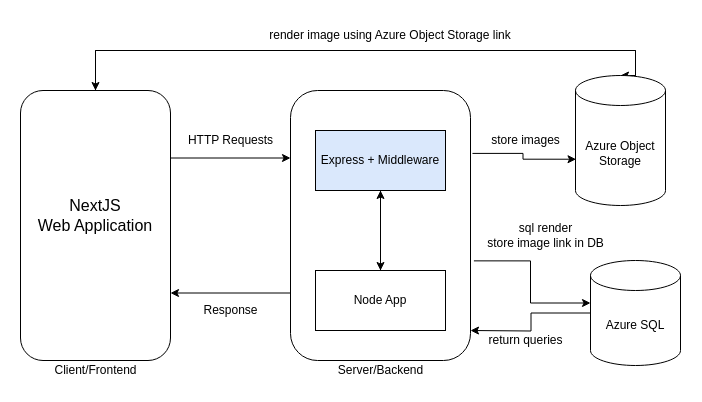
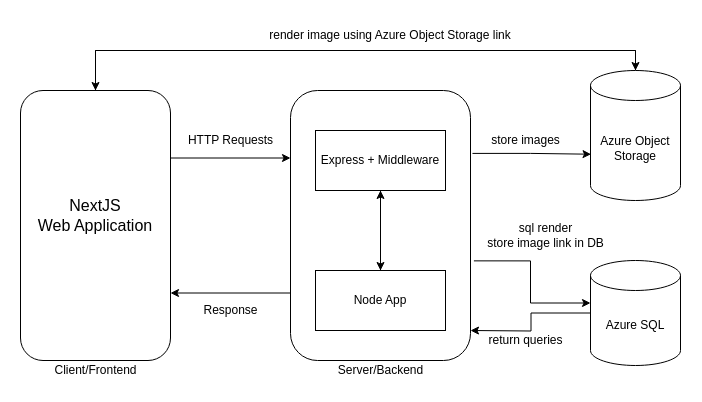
(621, 141) -> (636, 136)
(381, 161) -> (381, 161)
